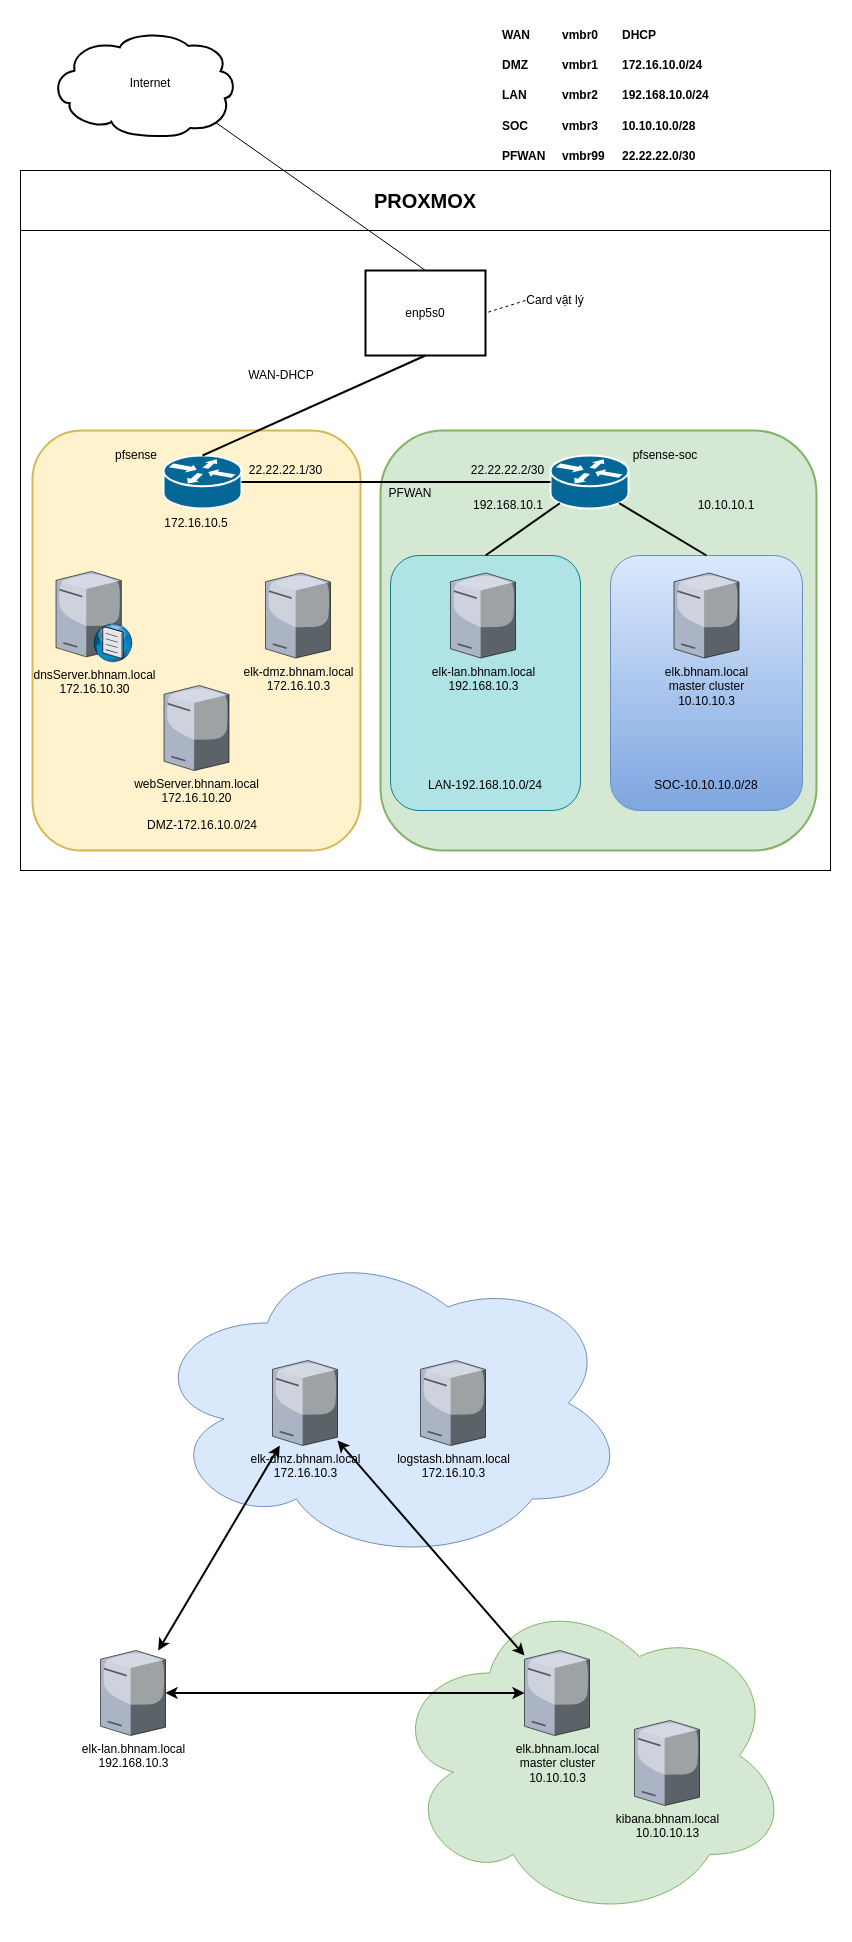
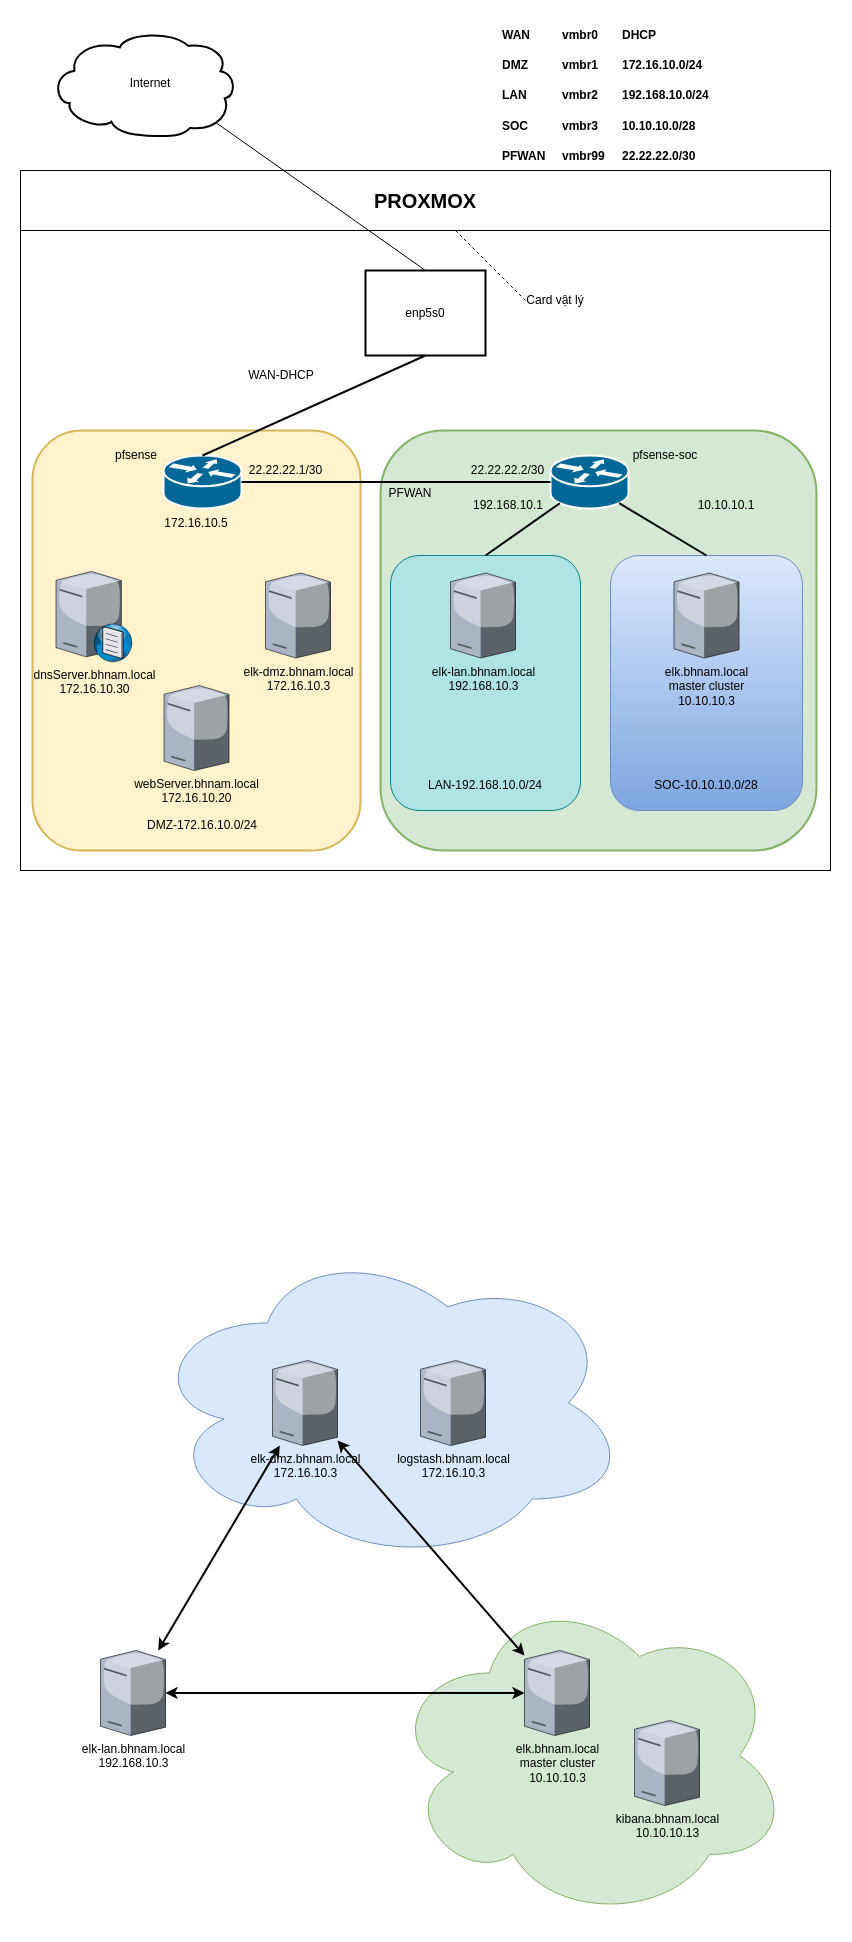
(507, 306) -> (491, 266)
